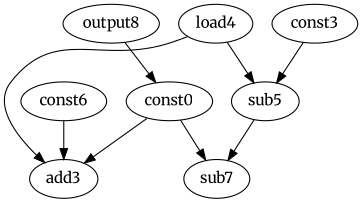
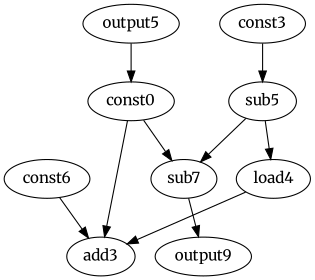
(111, 24) -> (131, 24)
(238, 58) -> (267, 135)
none -> (203, 257)
